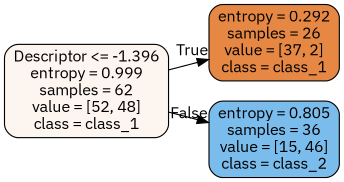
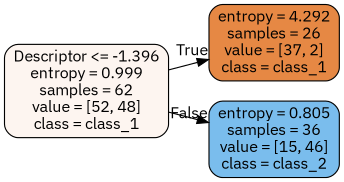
(274, 43) -> (274, 43)
